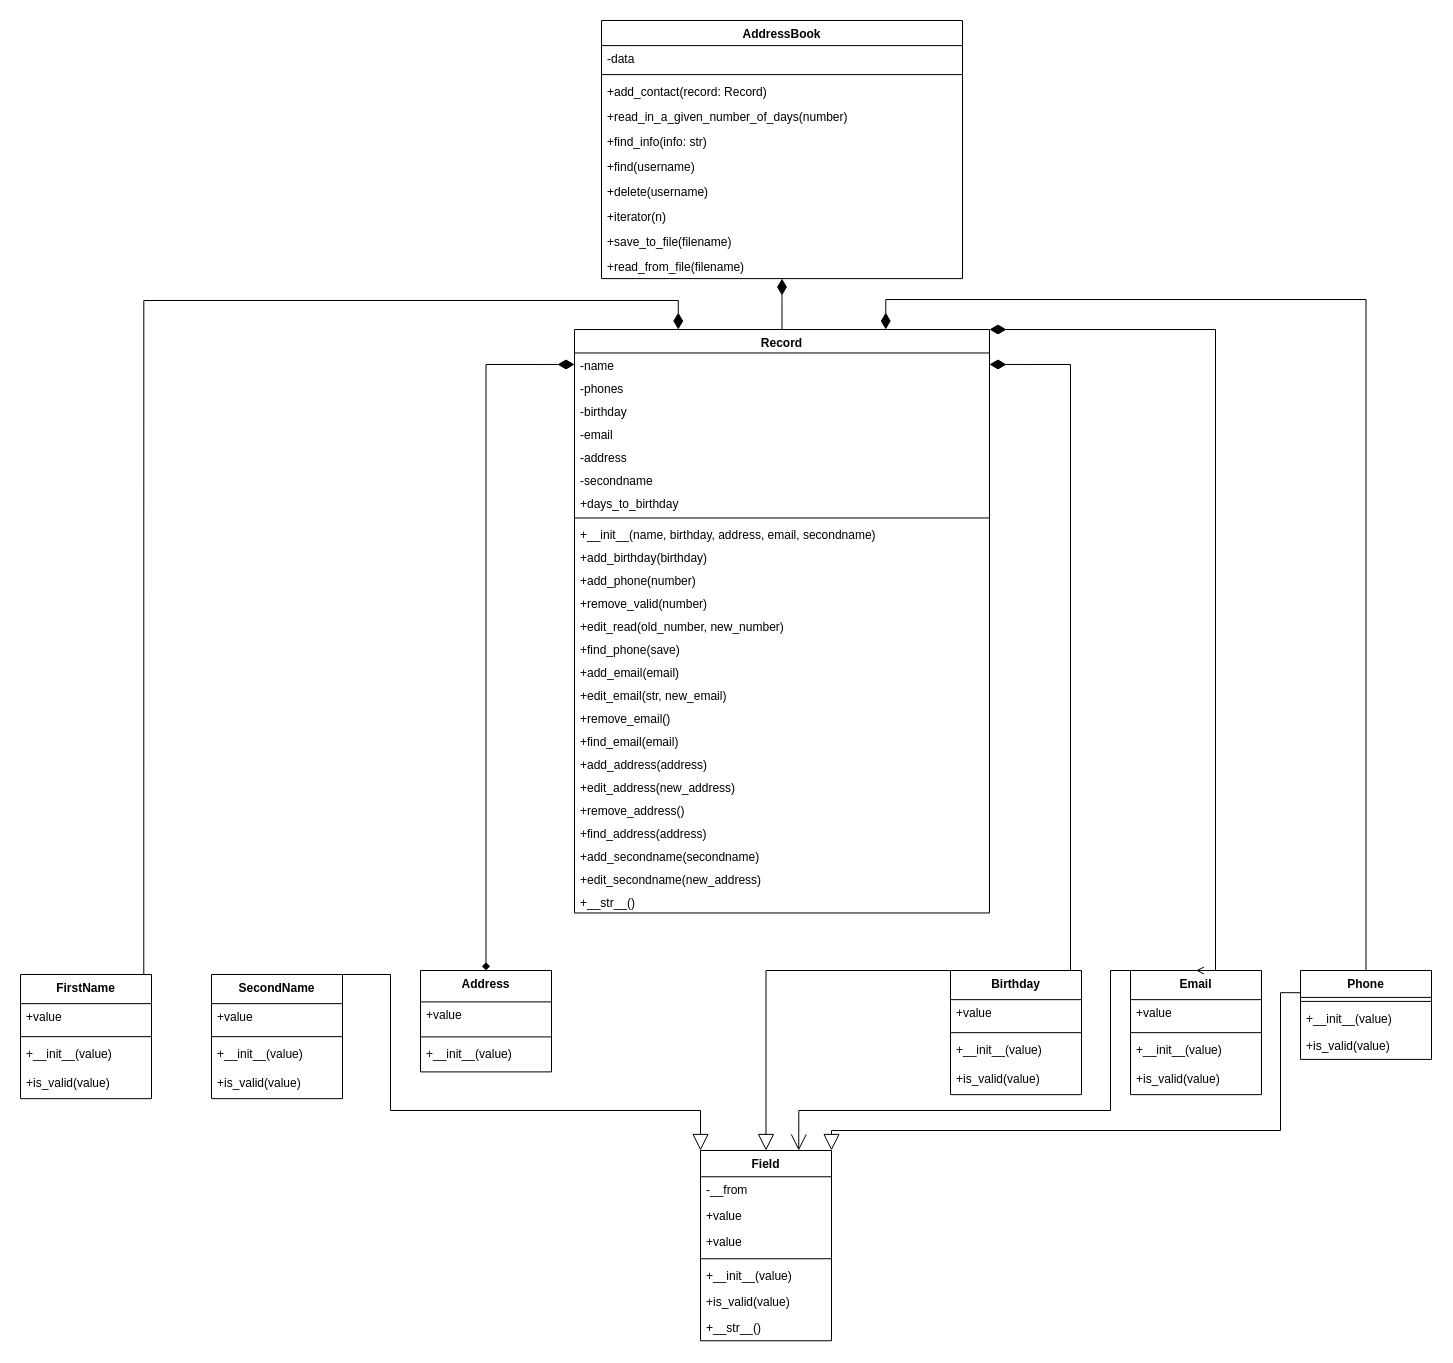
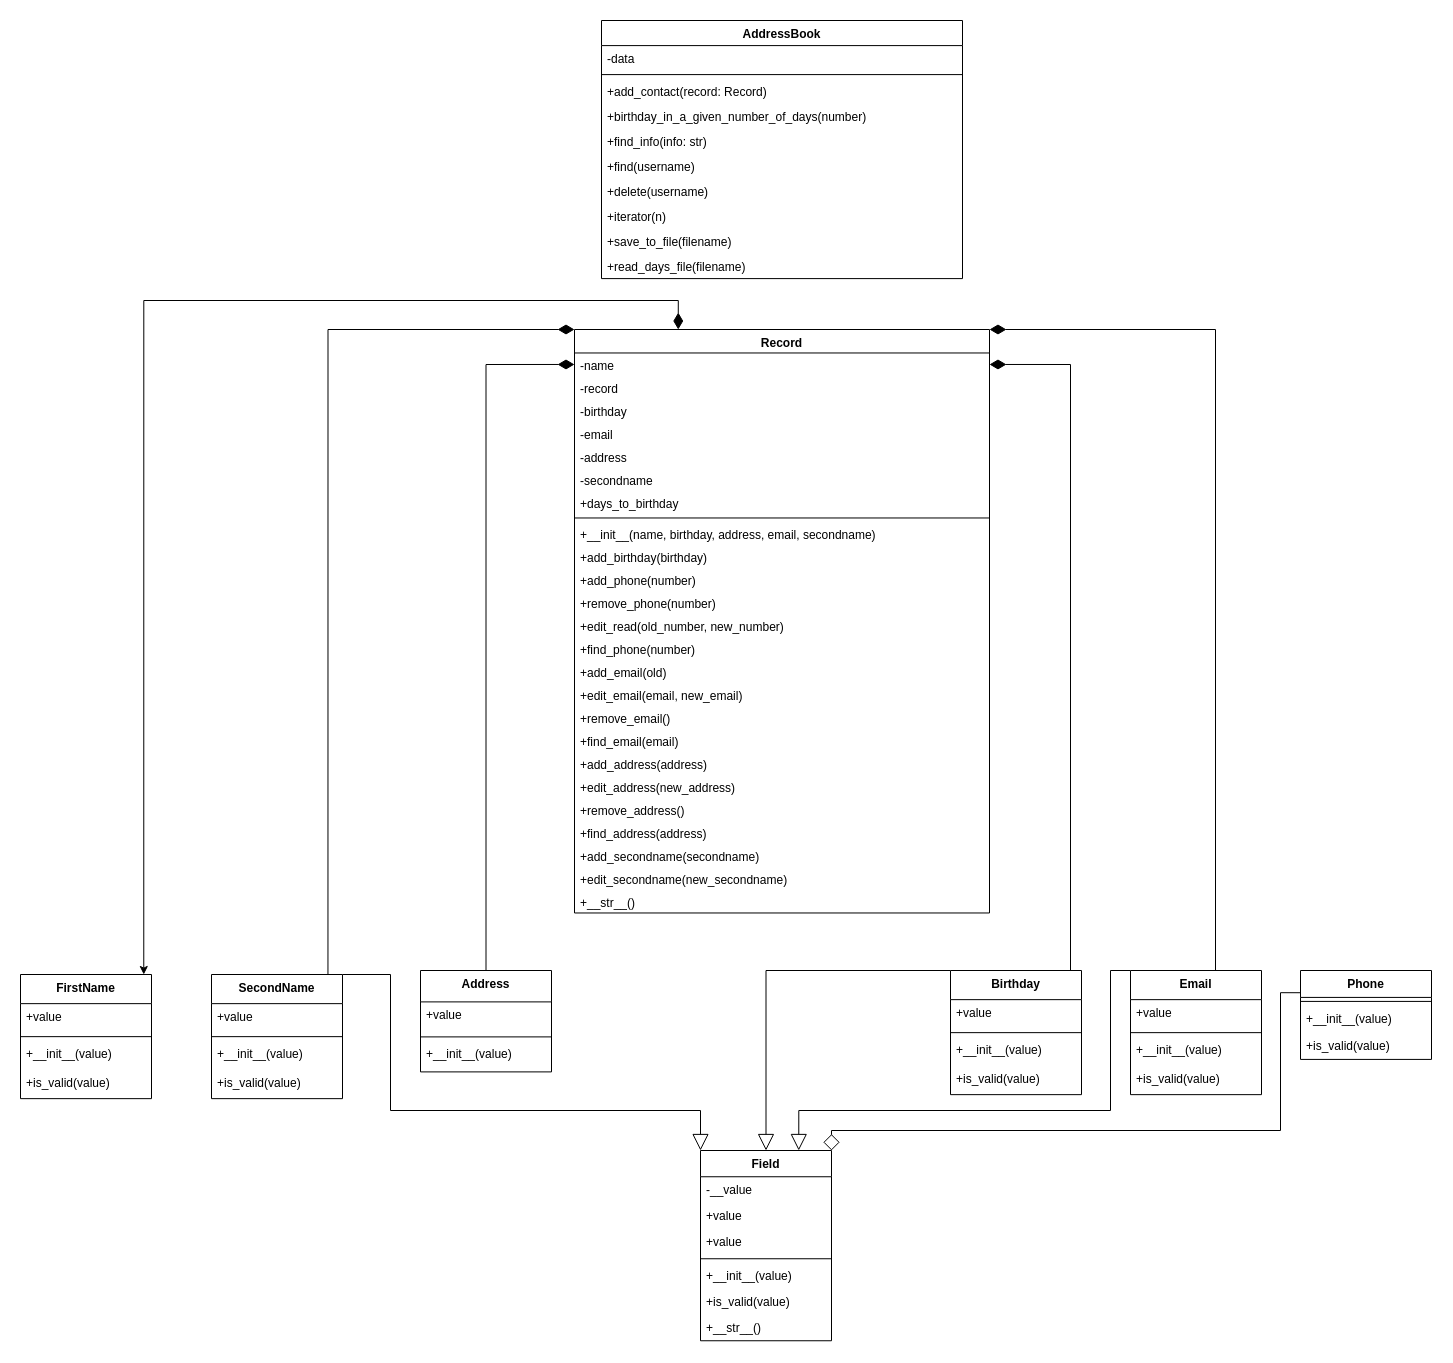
(735, 117) -> (747, 117)
(685, 267) -> (685, 267)
(782, 312) -> none
(604, 389) -> (604, 389)
(1366, 389) -> none
none -> (328, 537)
(647, 604) -> (651, 604)
(636, 650) -> (642, 650)
(631, 673) -> (626, 673)
(660, 696) -> (663, 696)
(676, 880) -> (686, 880)
(486, 962) -> (486, 966)
(144, 969) -> (144, 966)
(1201, 971) -> (1200, 971)
(832, 1133) -> (832, 1133)
(799, 1140) -> (799, 1133)
(730, 1190) -> (731, 1190)
